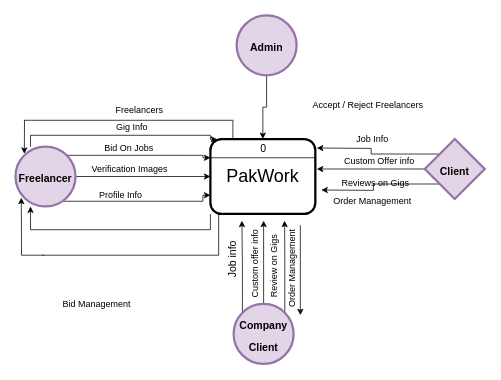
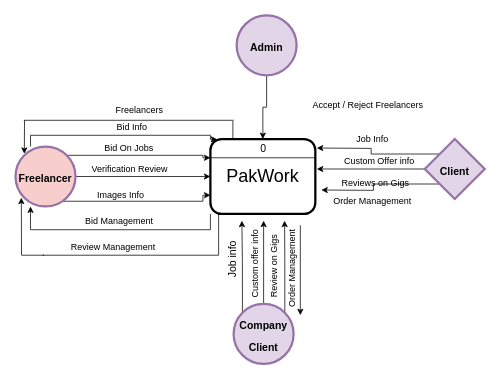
(132, 128) -> (132, 128)
(130, 169) -> (130, 169)
(45, 177) -> (45, 177)
(121, 195) -> (121, 195)
none -> (113, 248)
(96, 304) -> (119, 222)
